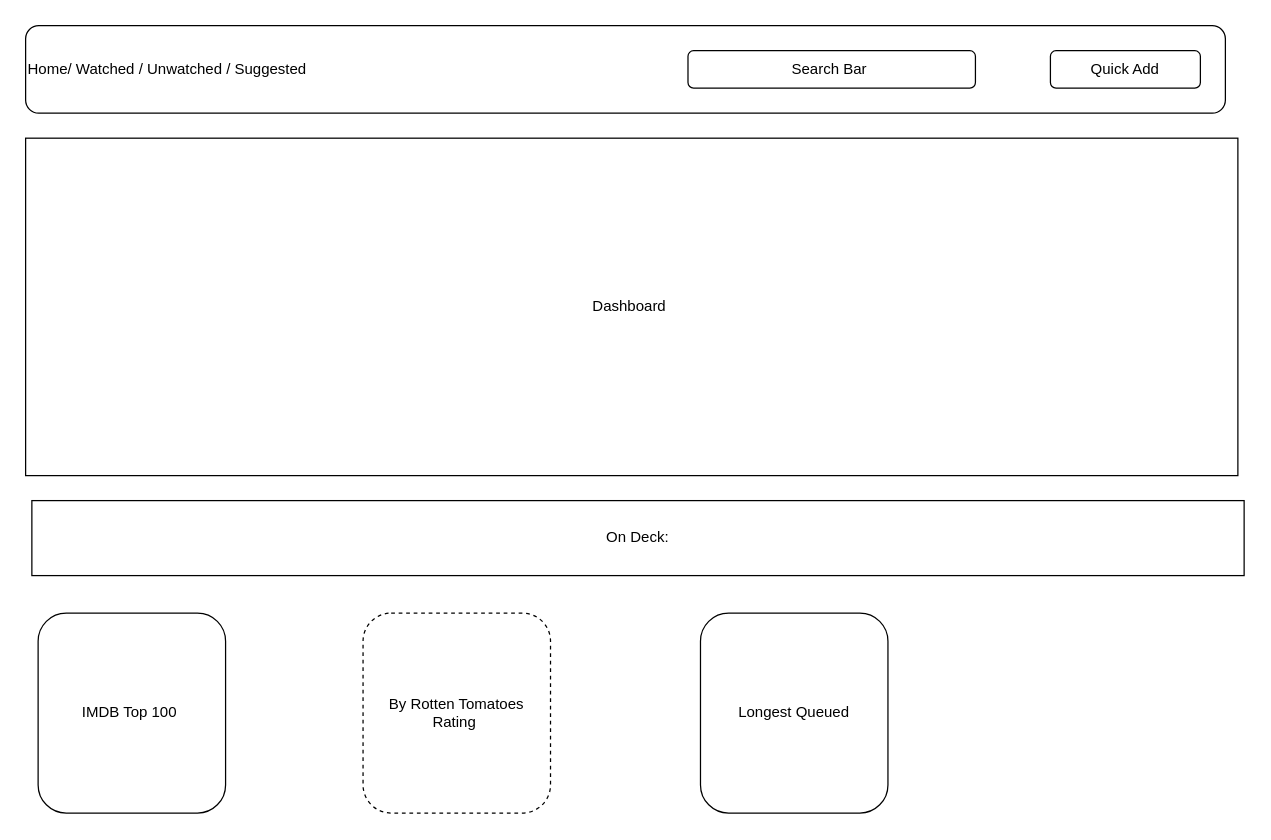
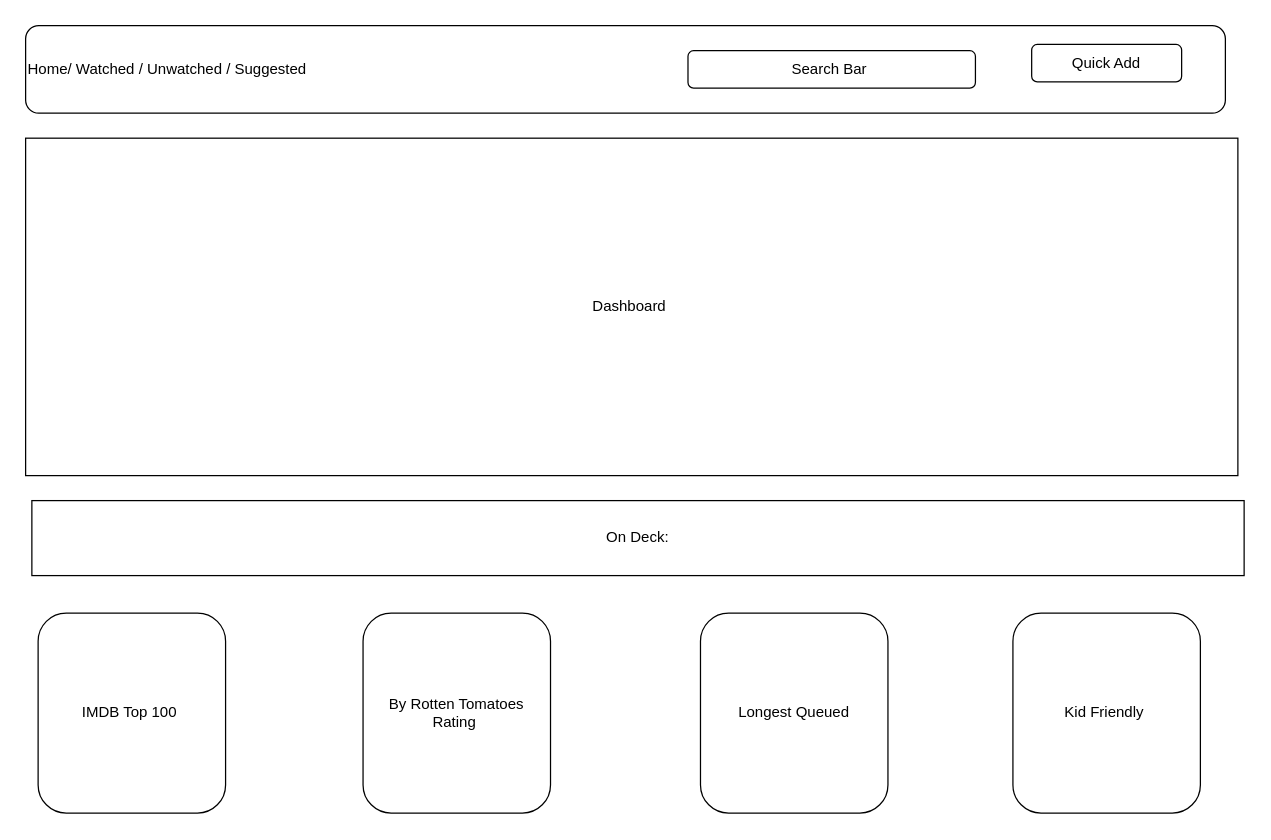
(1126, 69) -> (1107, 63)
(457, 713) -> (457, 713)
none -> (1107, 713)
